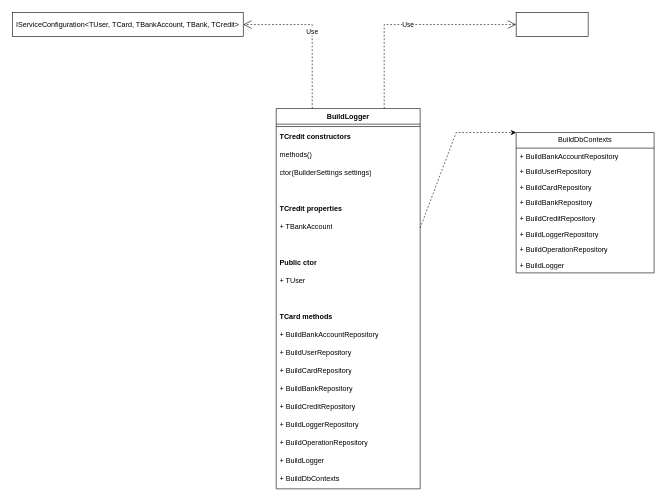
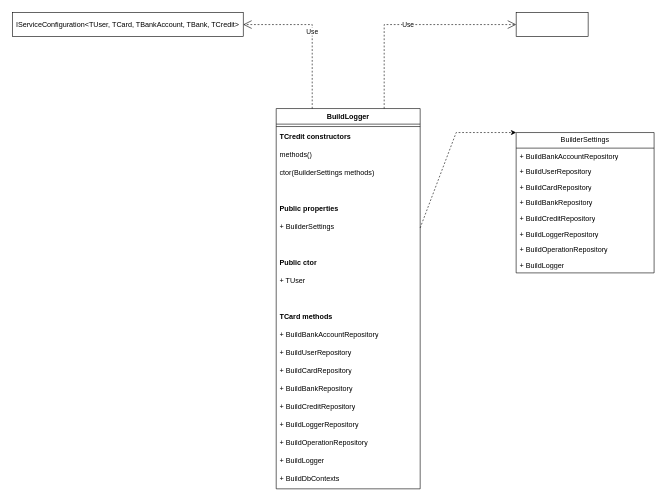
(585, 140) -> (585, 140)
(336, 173) -> (335, 173)
(313, 209) -> (310, 209)
(307, 227) -> (310, 227)
